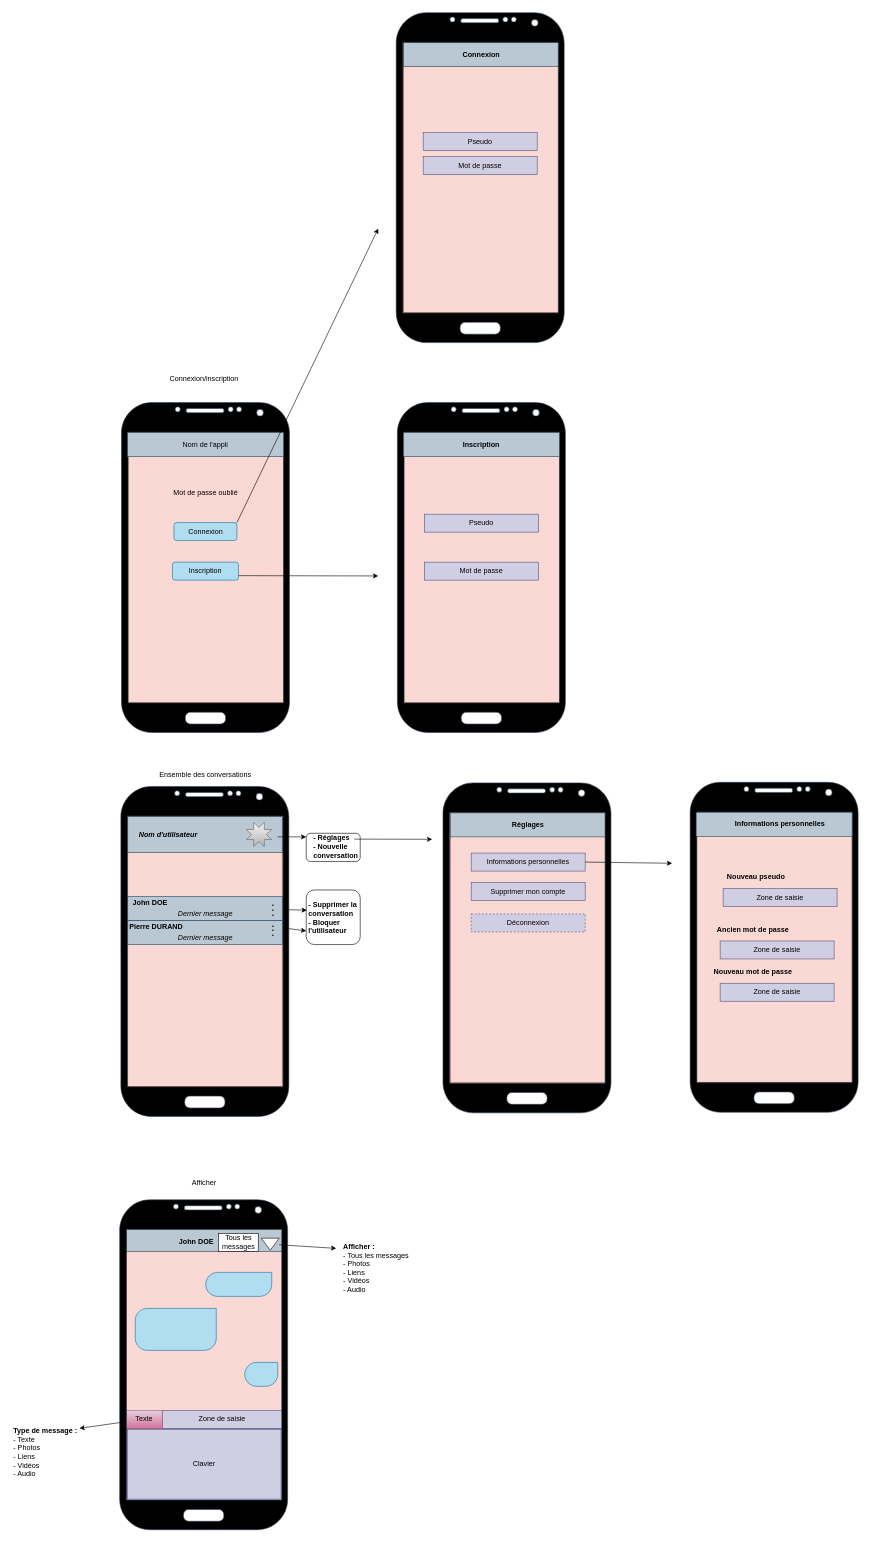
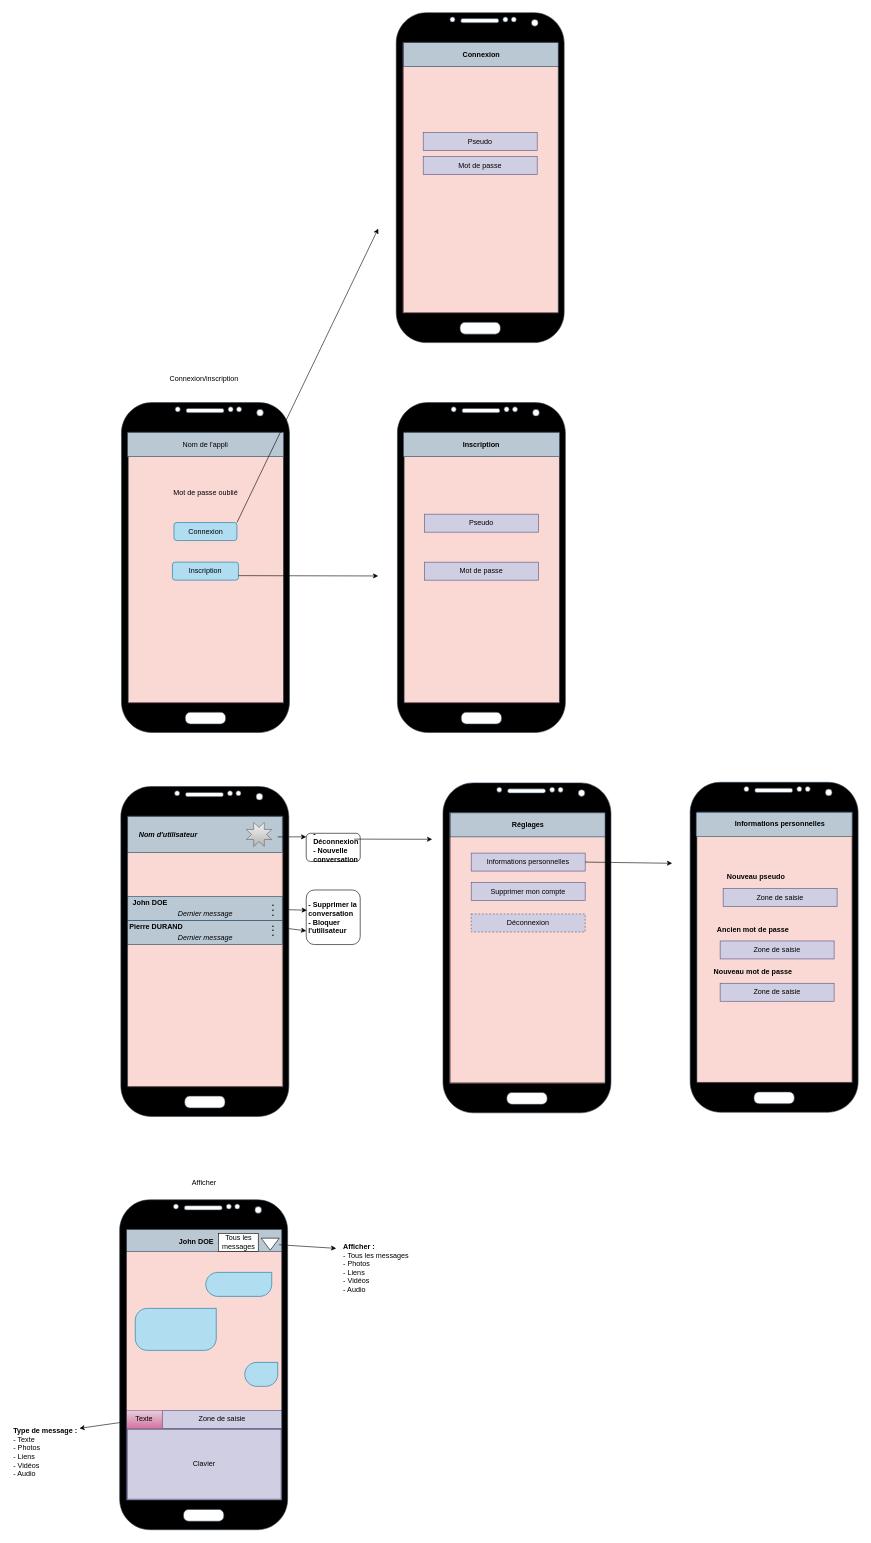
(206, 774) -> none
(337, 846) -> (337, 846)
